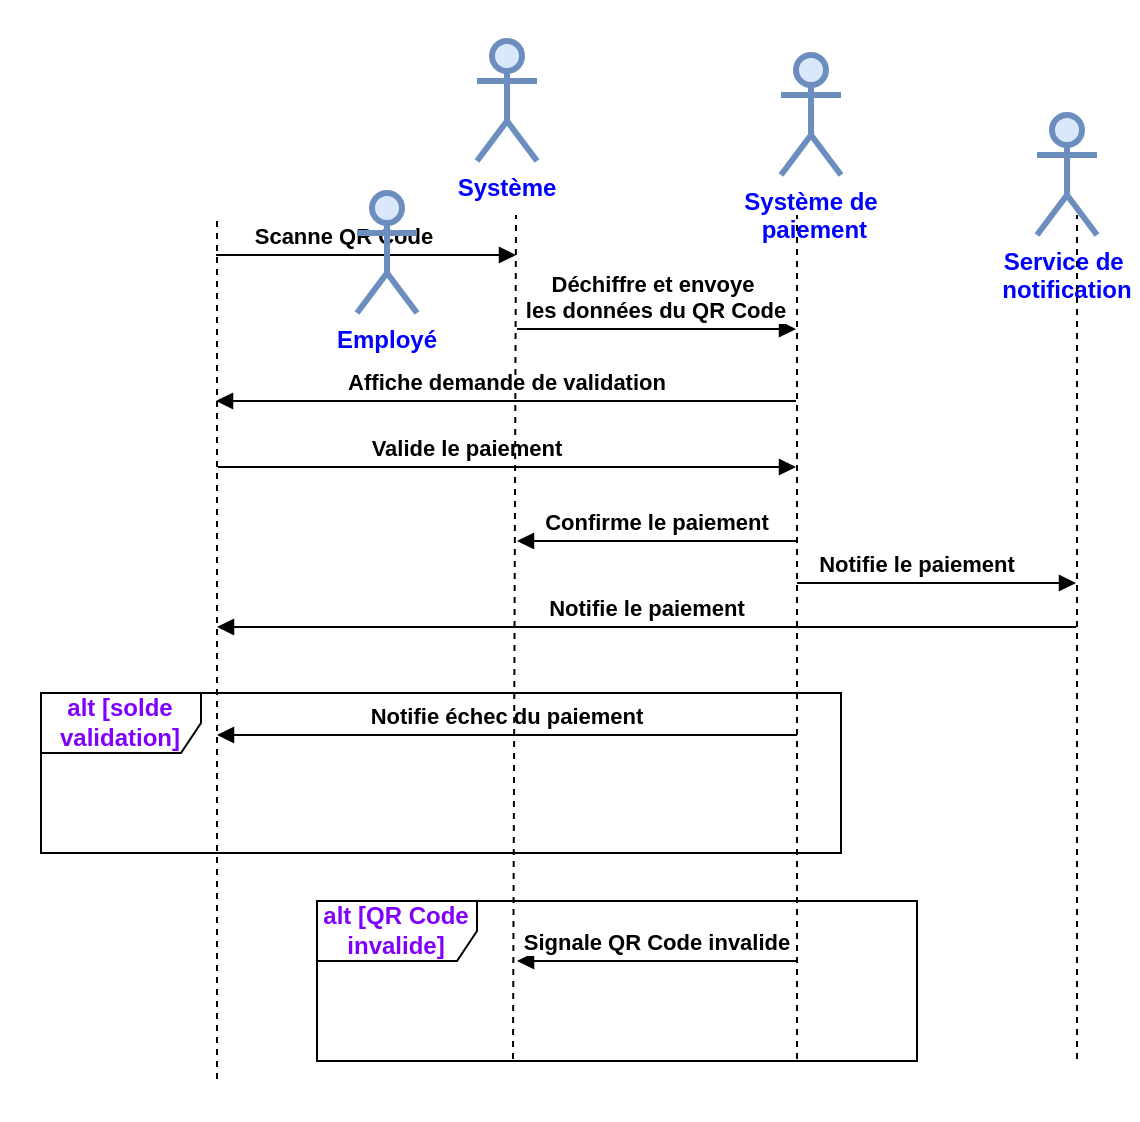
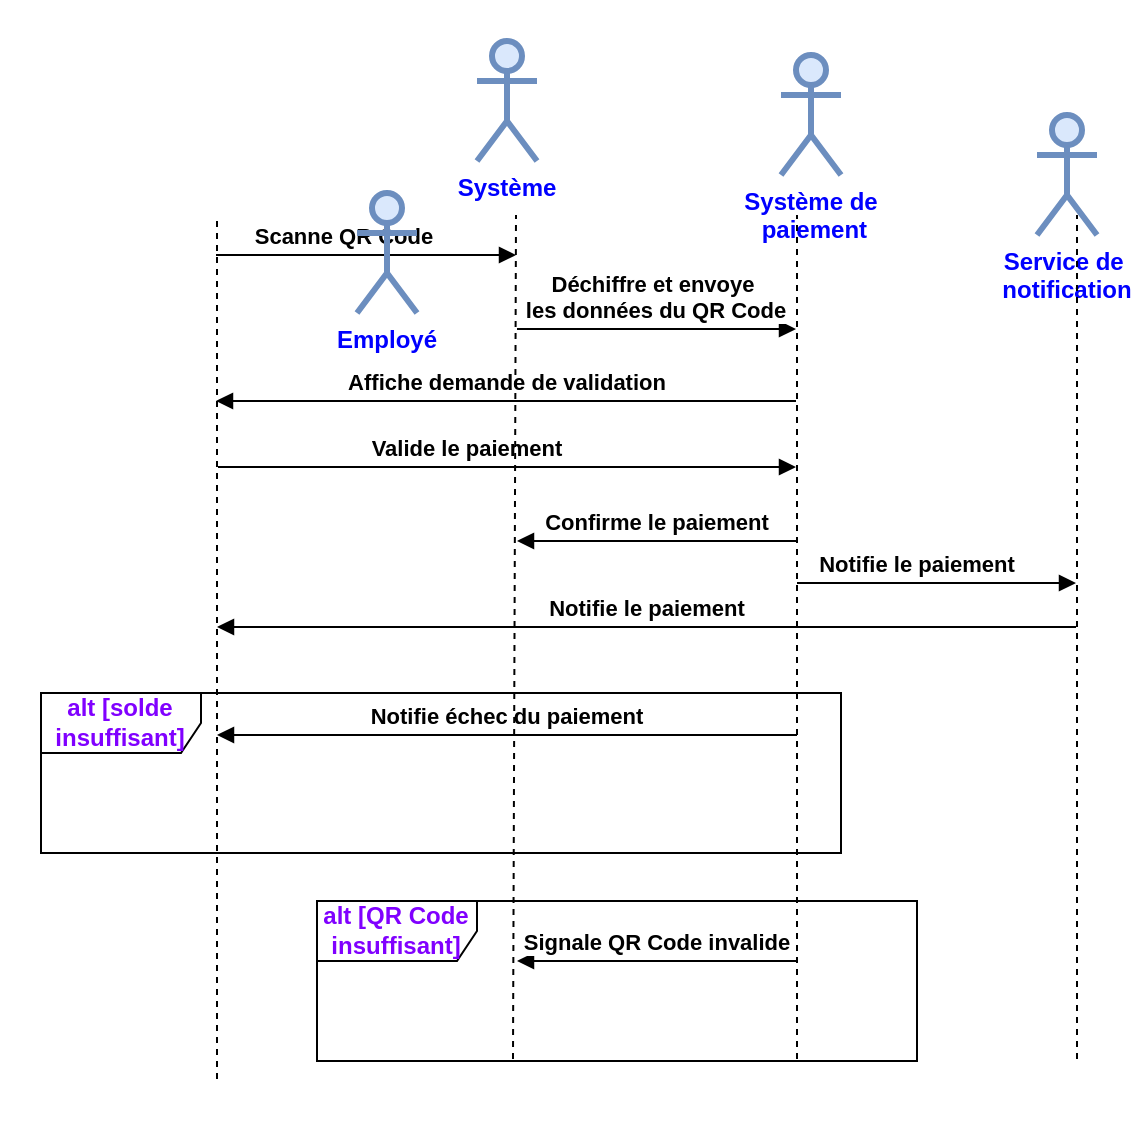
(121, 723) -> (121, 723)
(397, 931) -> (397, 931)
